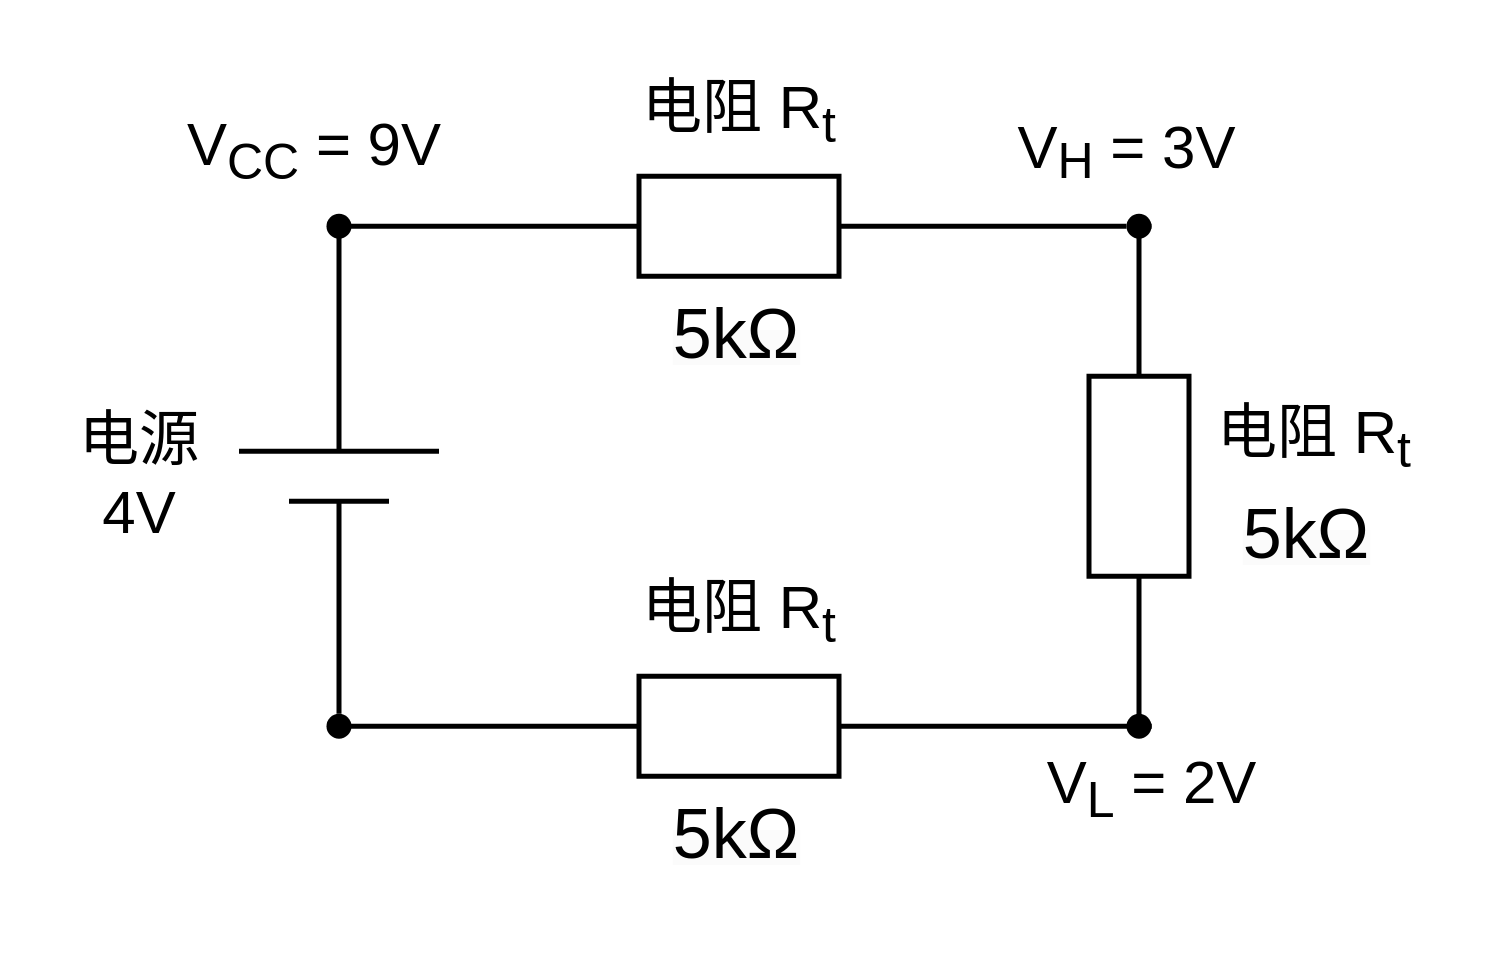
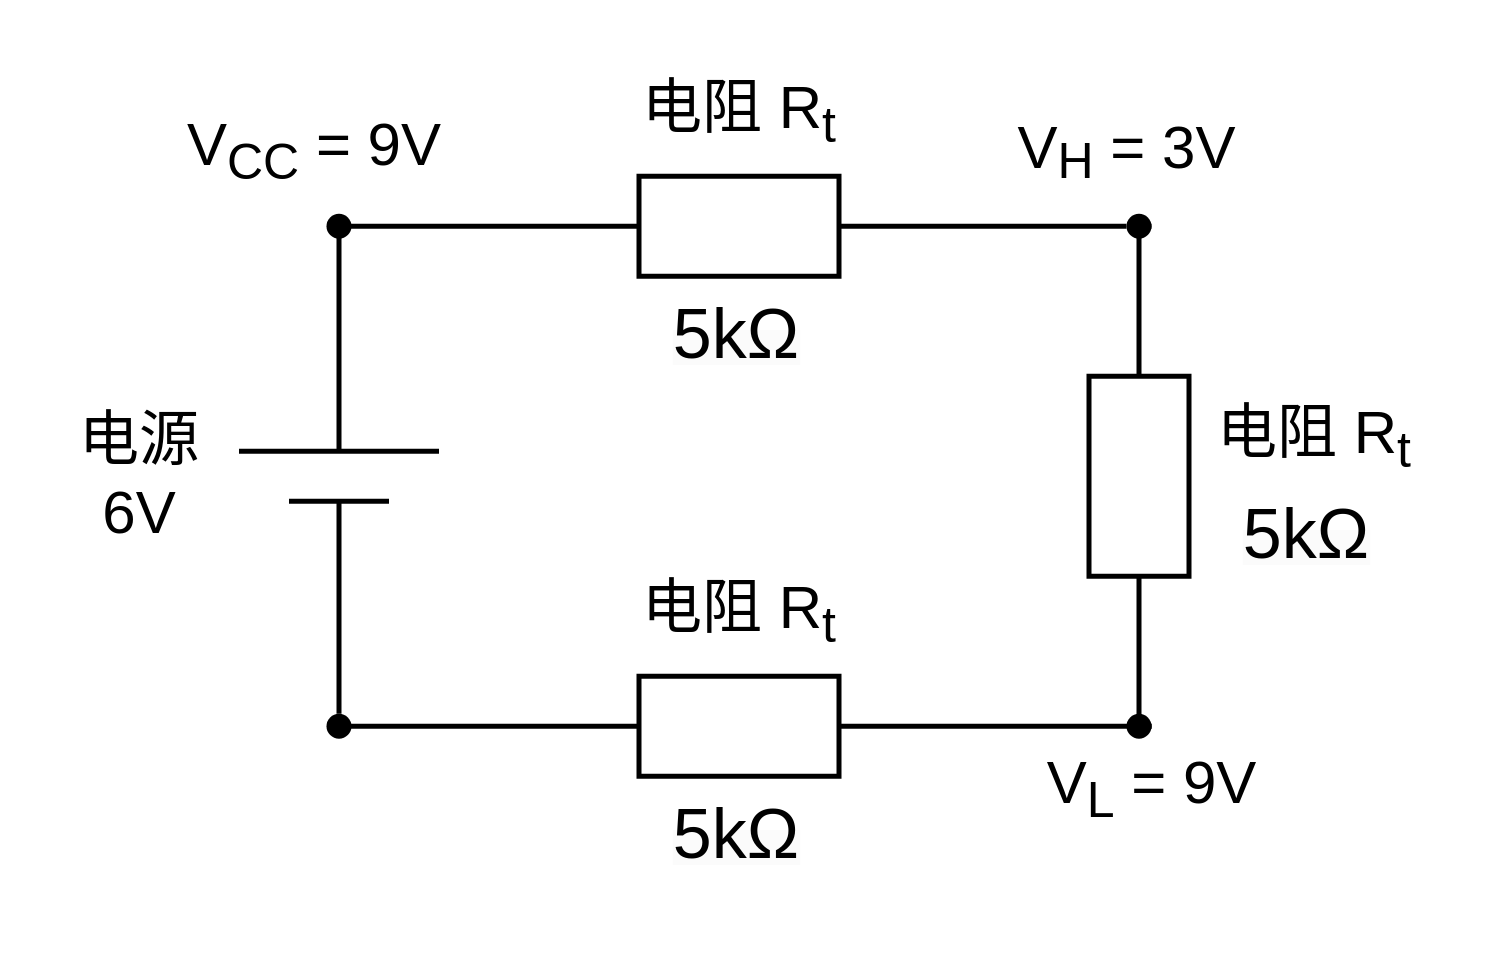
(140, 476) -> (140, 476)
(1153, 789) -> (1153, 789)
